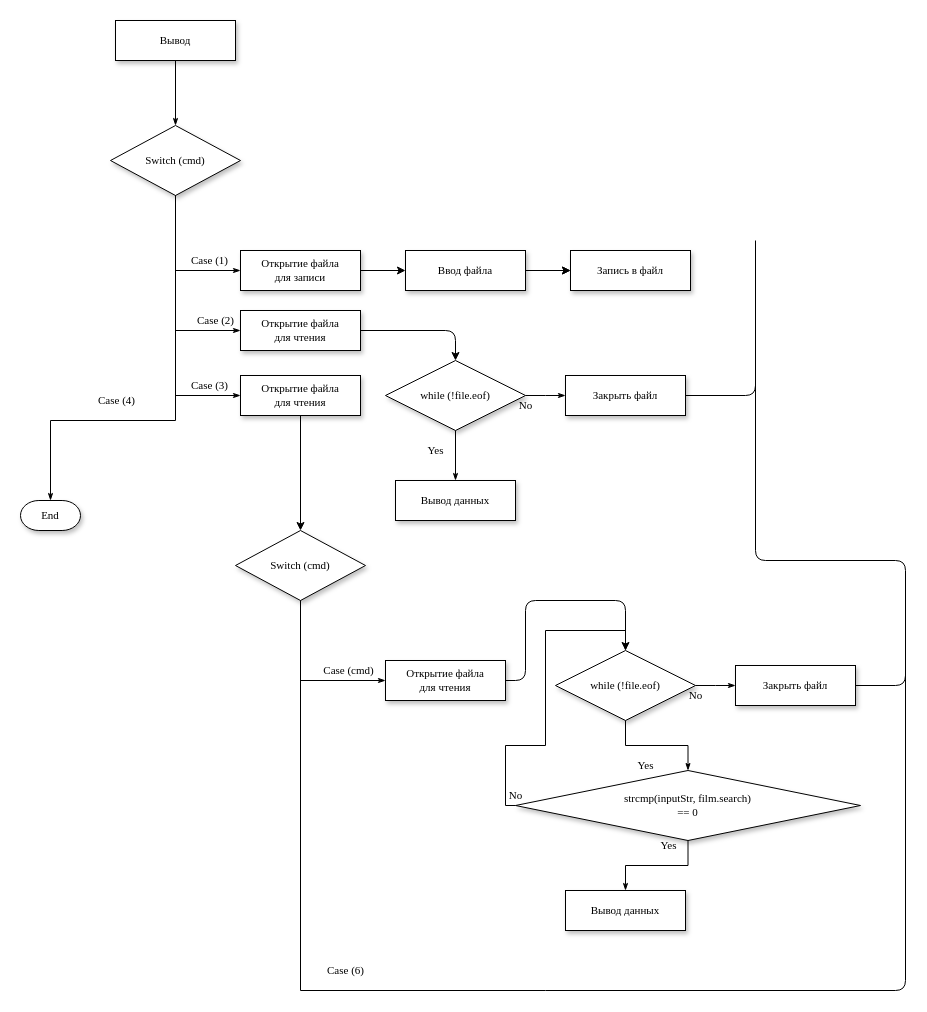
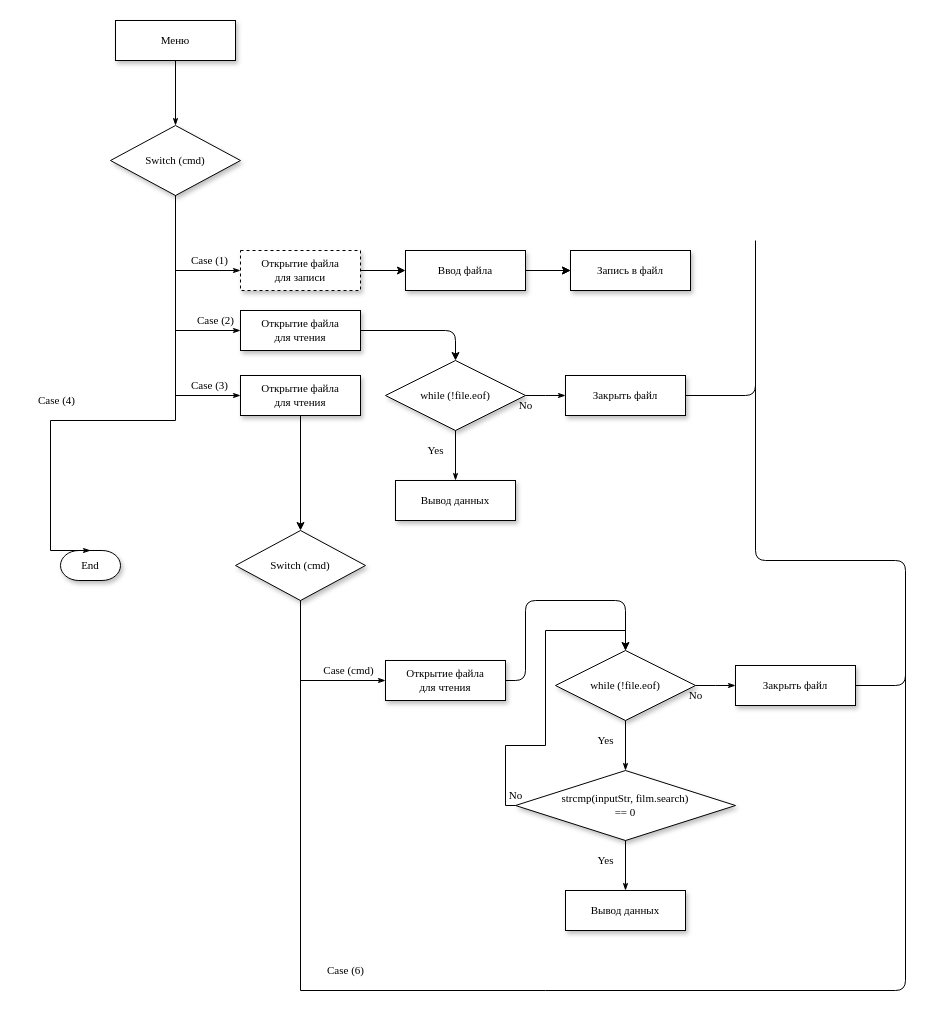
(176, 41) -> (176, 41)
(301, 271) -> (301, 271)
(51, 516) -> (91, 566)
(688, 806) -> (626, 806)
